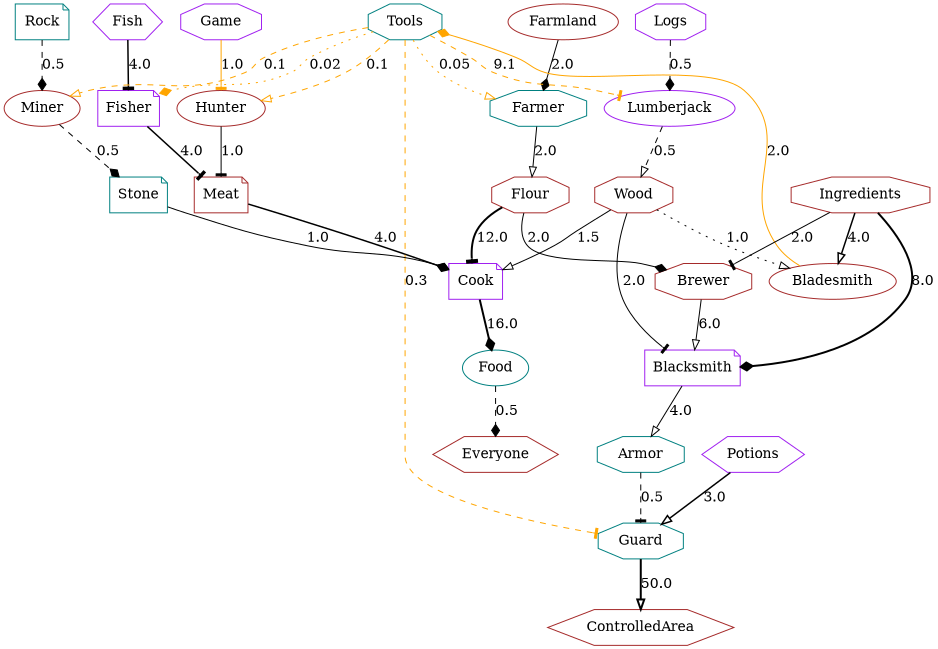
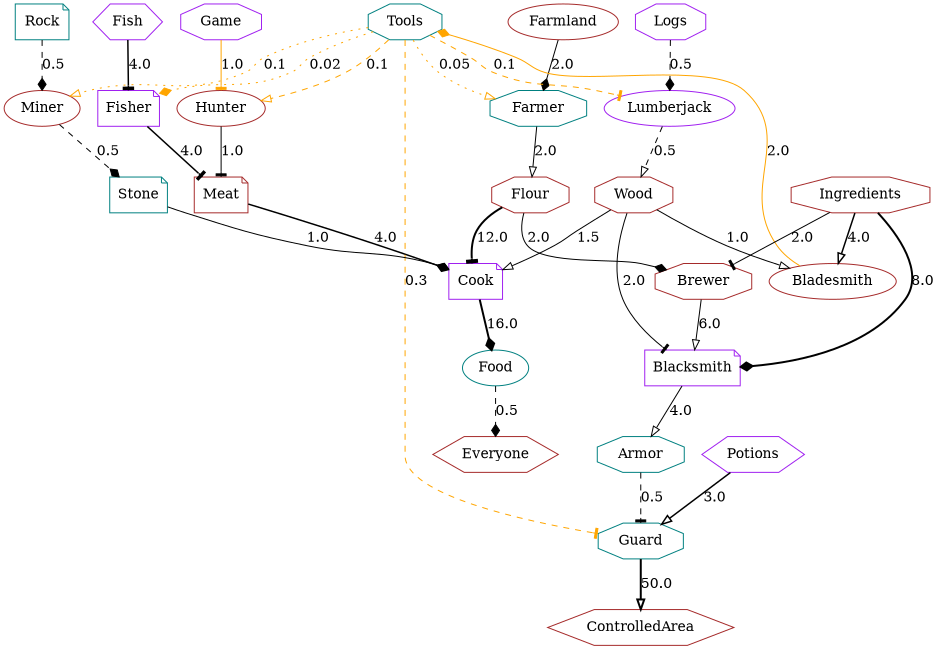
(505, 65) -> (505, 65)
(229, 78) -> (229, 78)
(717, 241) -> (717, 241)
